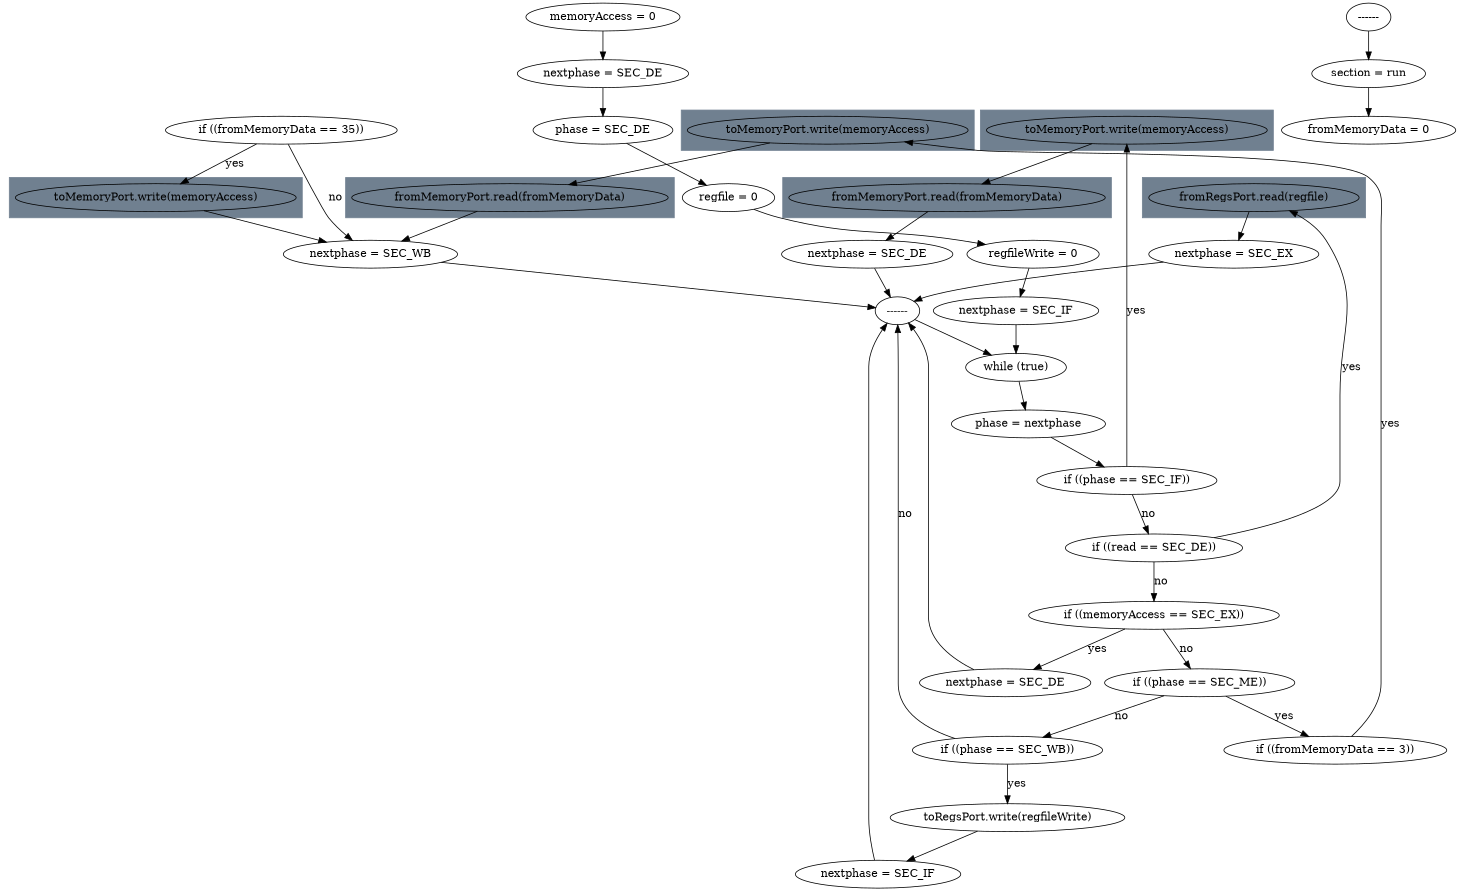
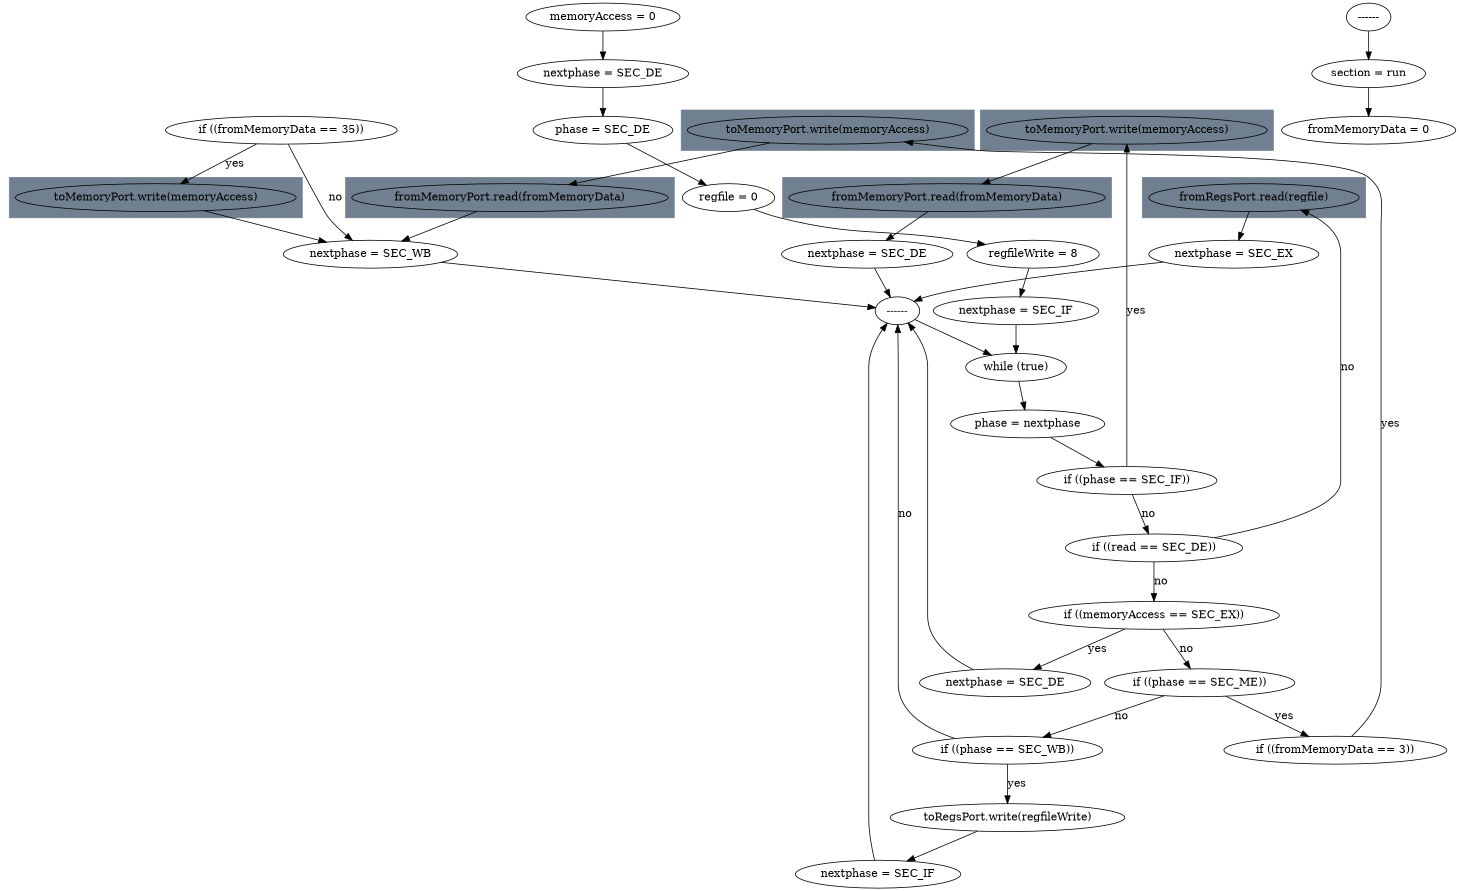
(1033, 254) -> (1033, 254)
(1352, 367) -> (1348, 367)
